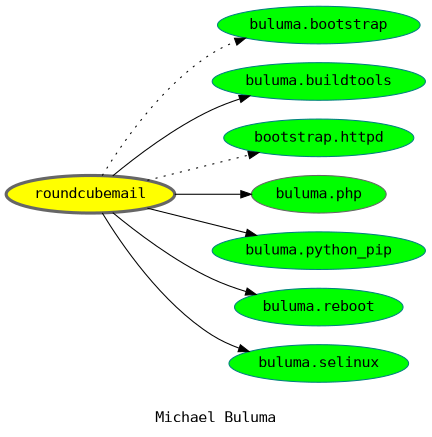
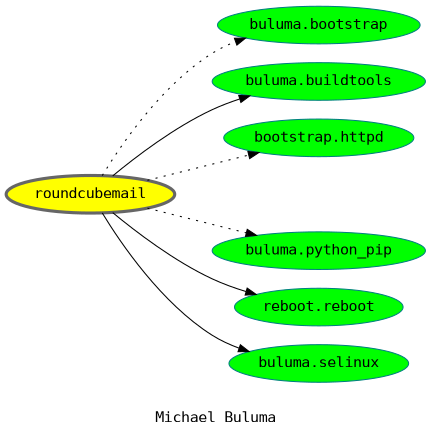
(319, 194) -> none
(197, 221) -> (197, 221)
(319, 307) -> (319, 307)
